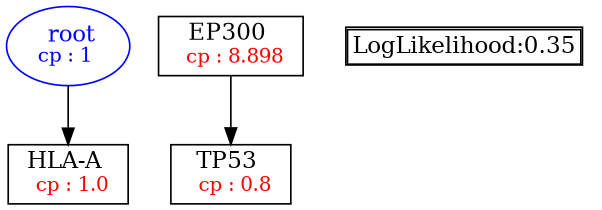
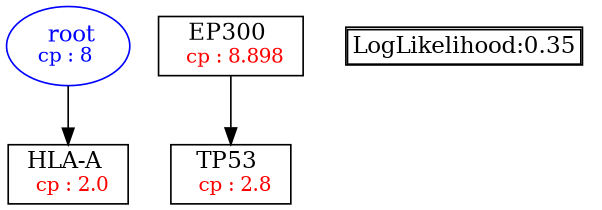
(68, 56) -> (68, 56)
(72, 185) -> (72, 185)
(235, 185) -> (235, 185)
